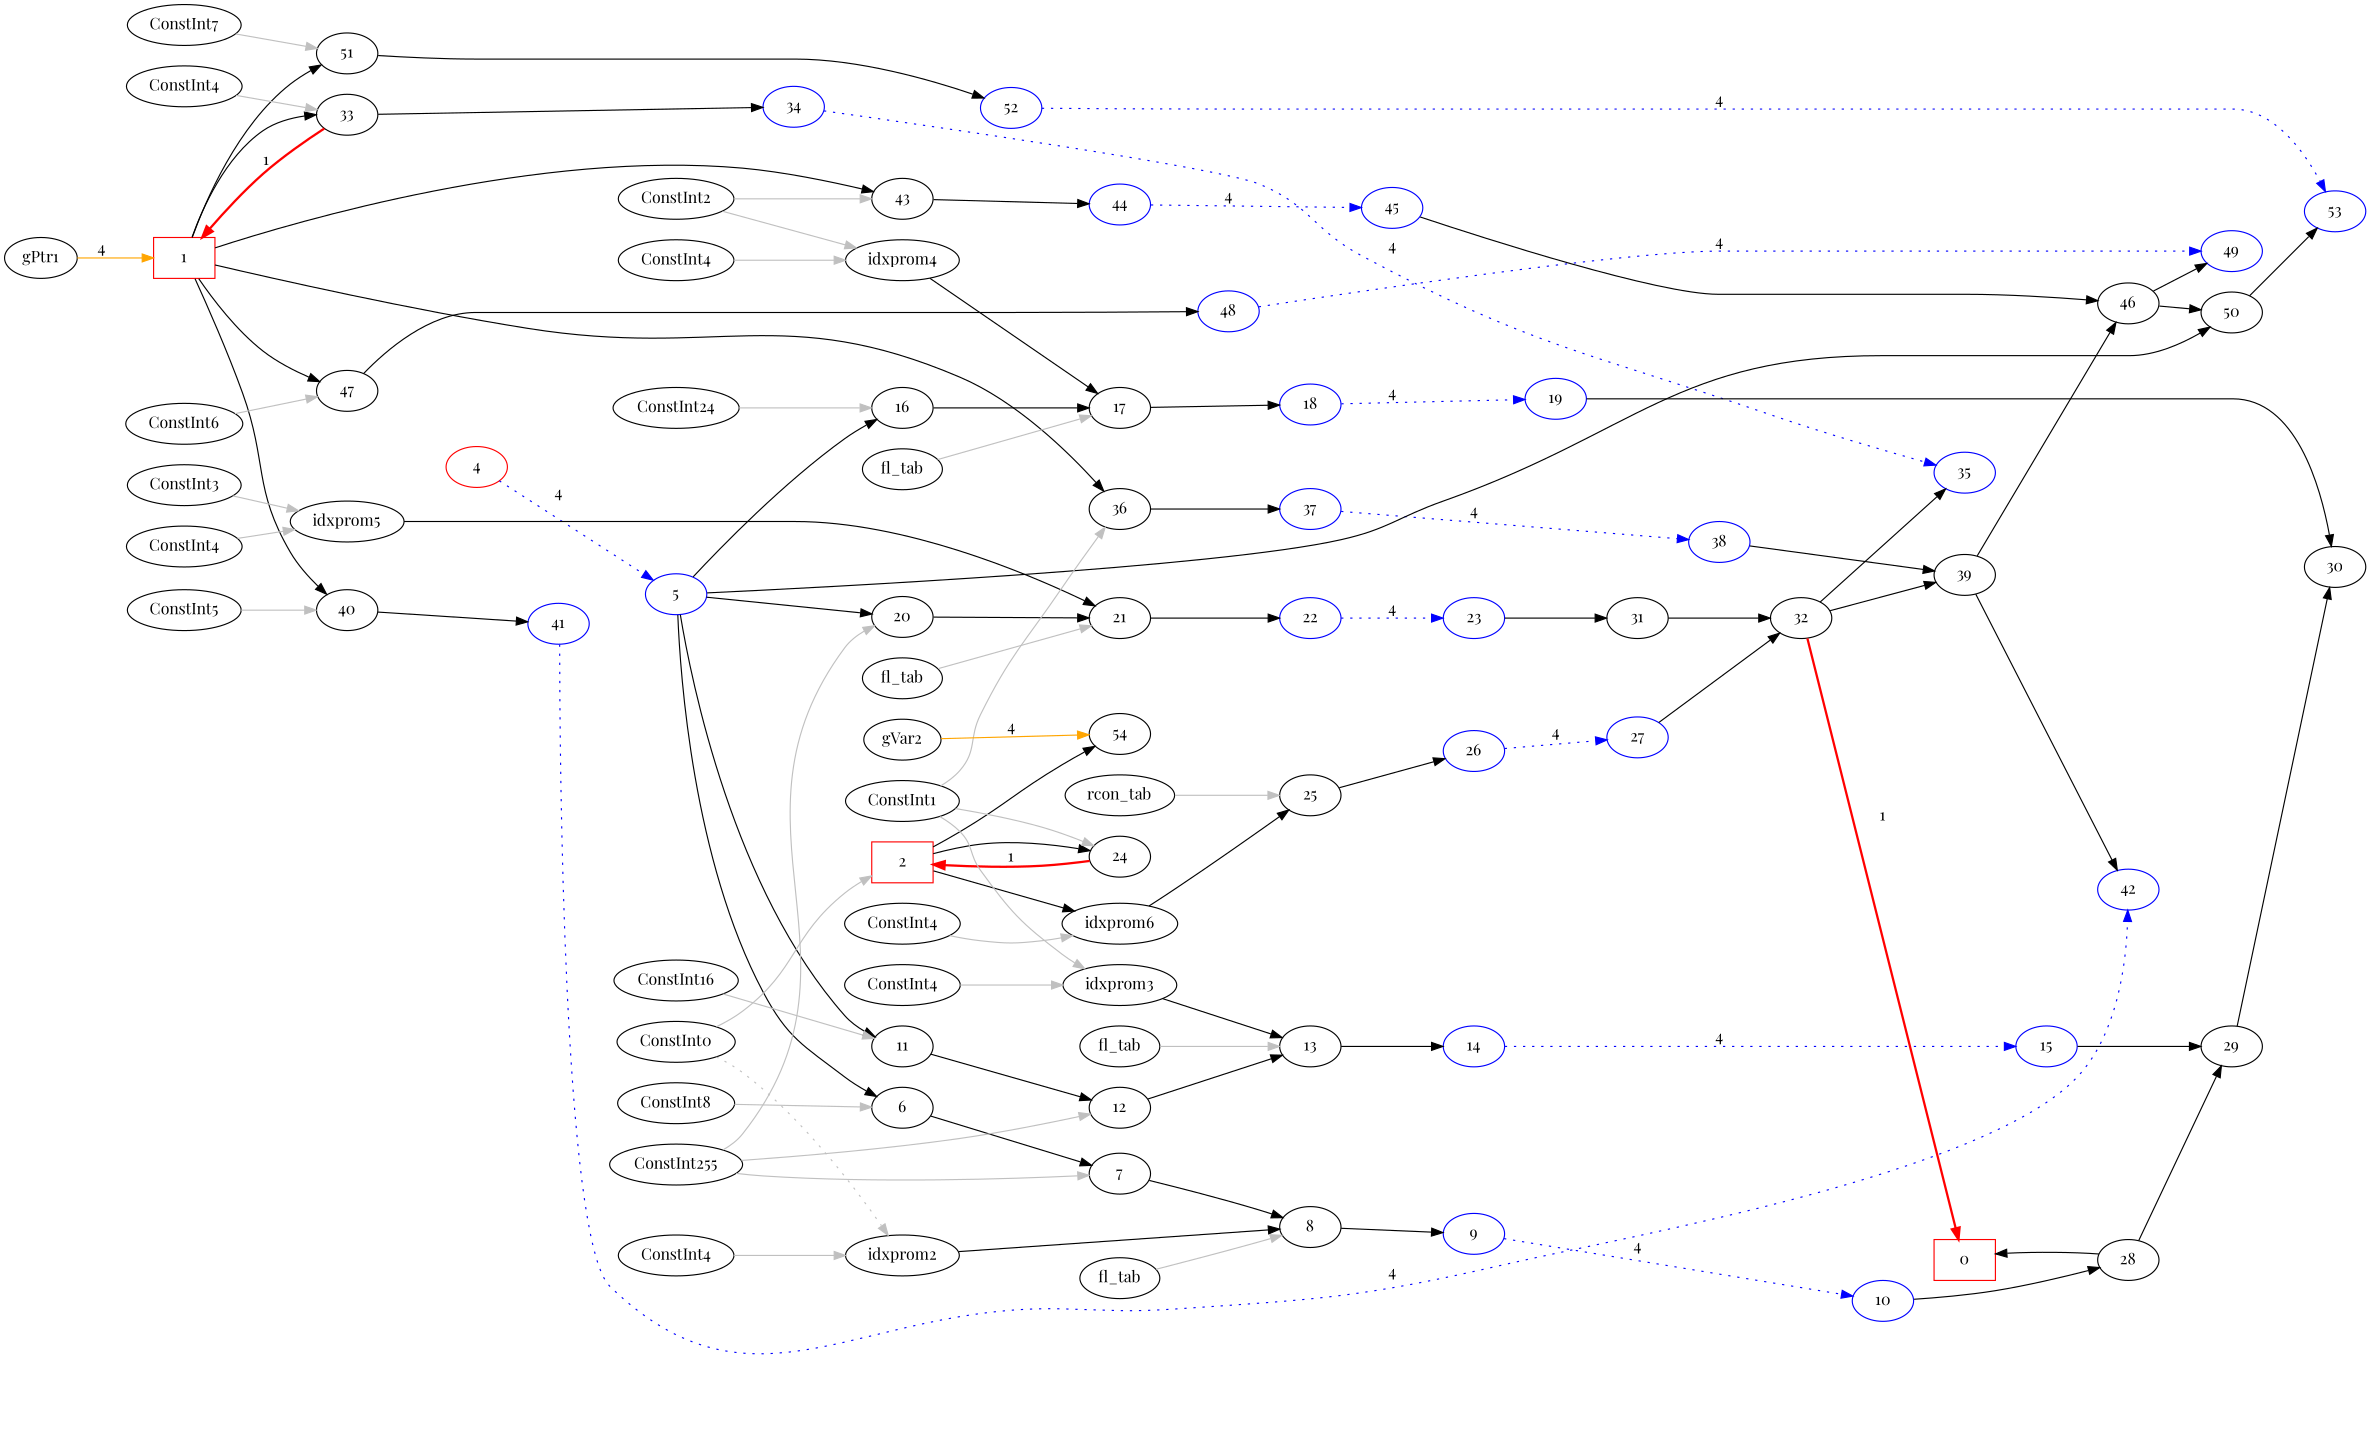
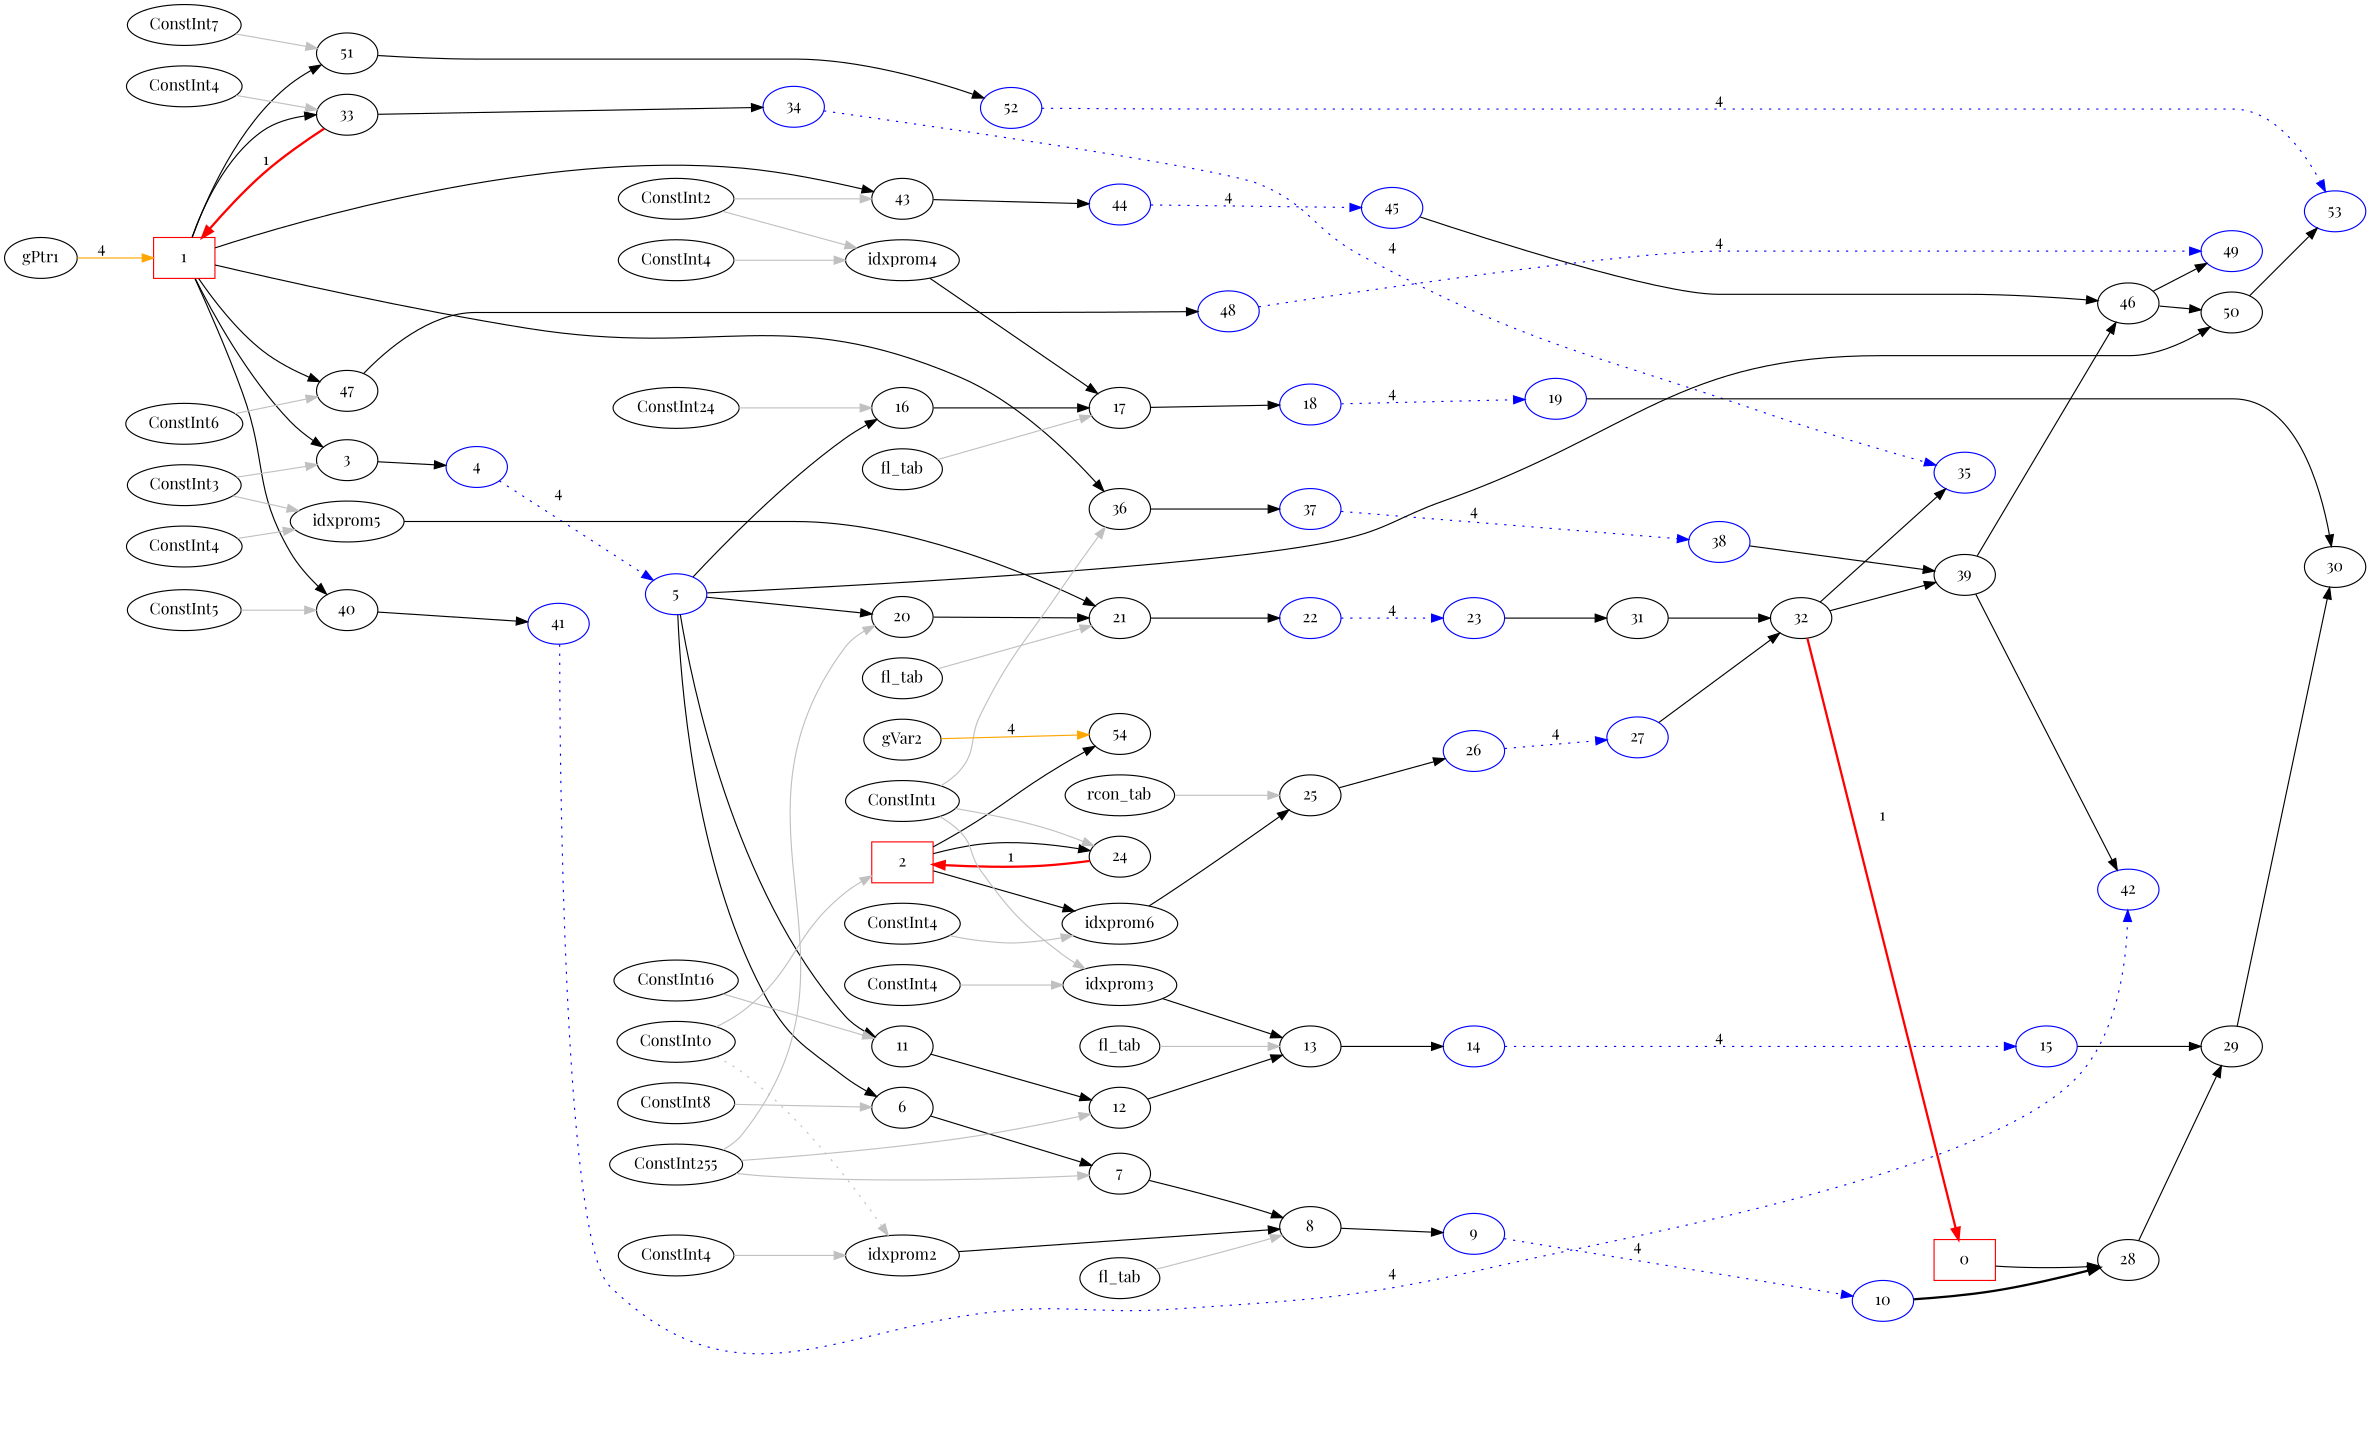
none -> (347, 460)
(477, 467) -> (477, 467)
(2053, 1252) -> (2041, 1268)
(2002, 1290) -> (2002, 1290)
